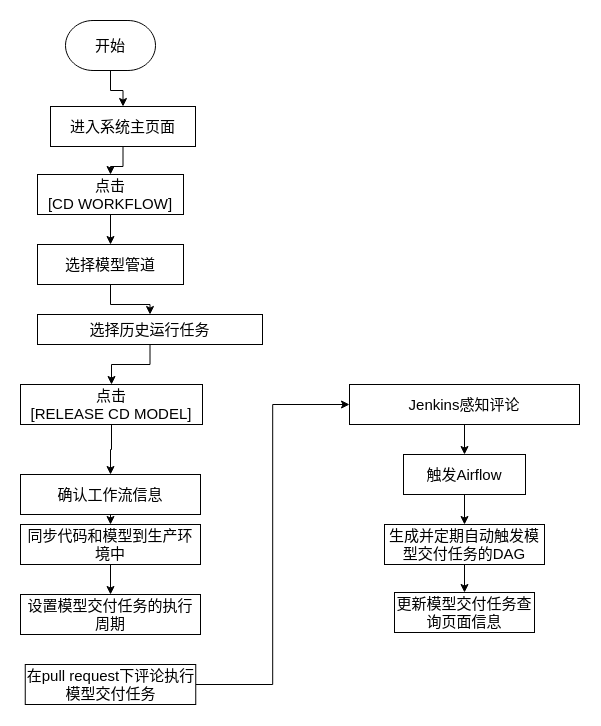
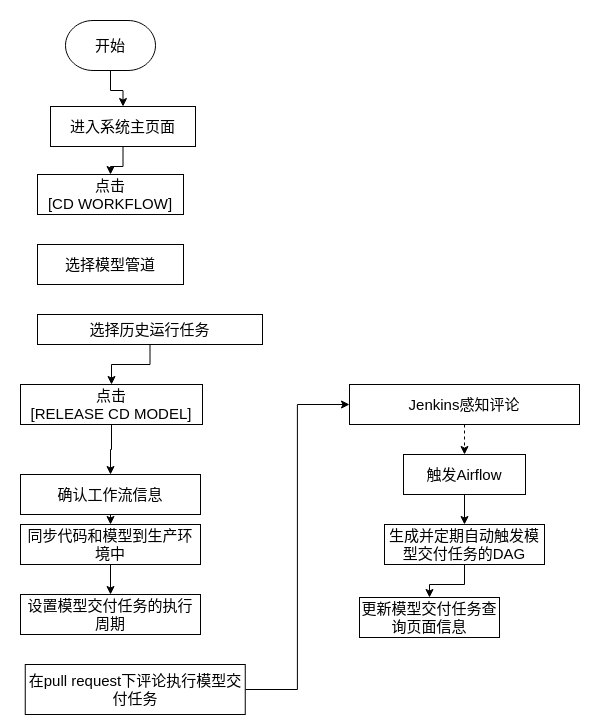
(111, 234) -> none
(122, 305) -> none
(465, 437) -> (465, 437)
(465, 613) -> (430, 618)
(111, 685) -> (135, 690)
